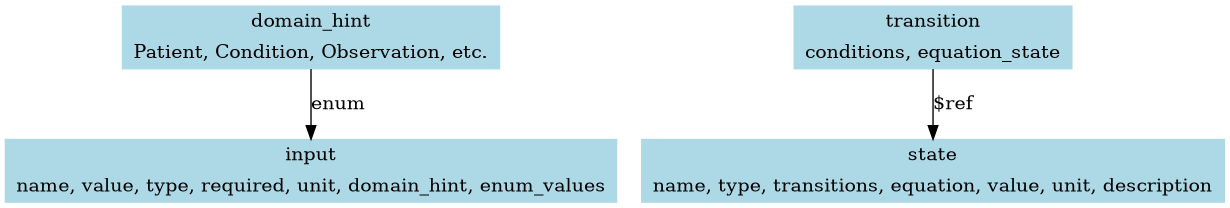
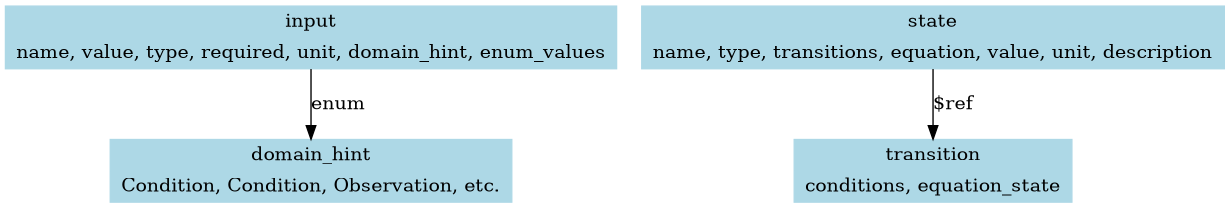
(311, 52) -> (311, 186)
(311, 97) -> (311, 97)
(933, 97) -> (933, 97)
